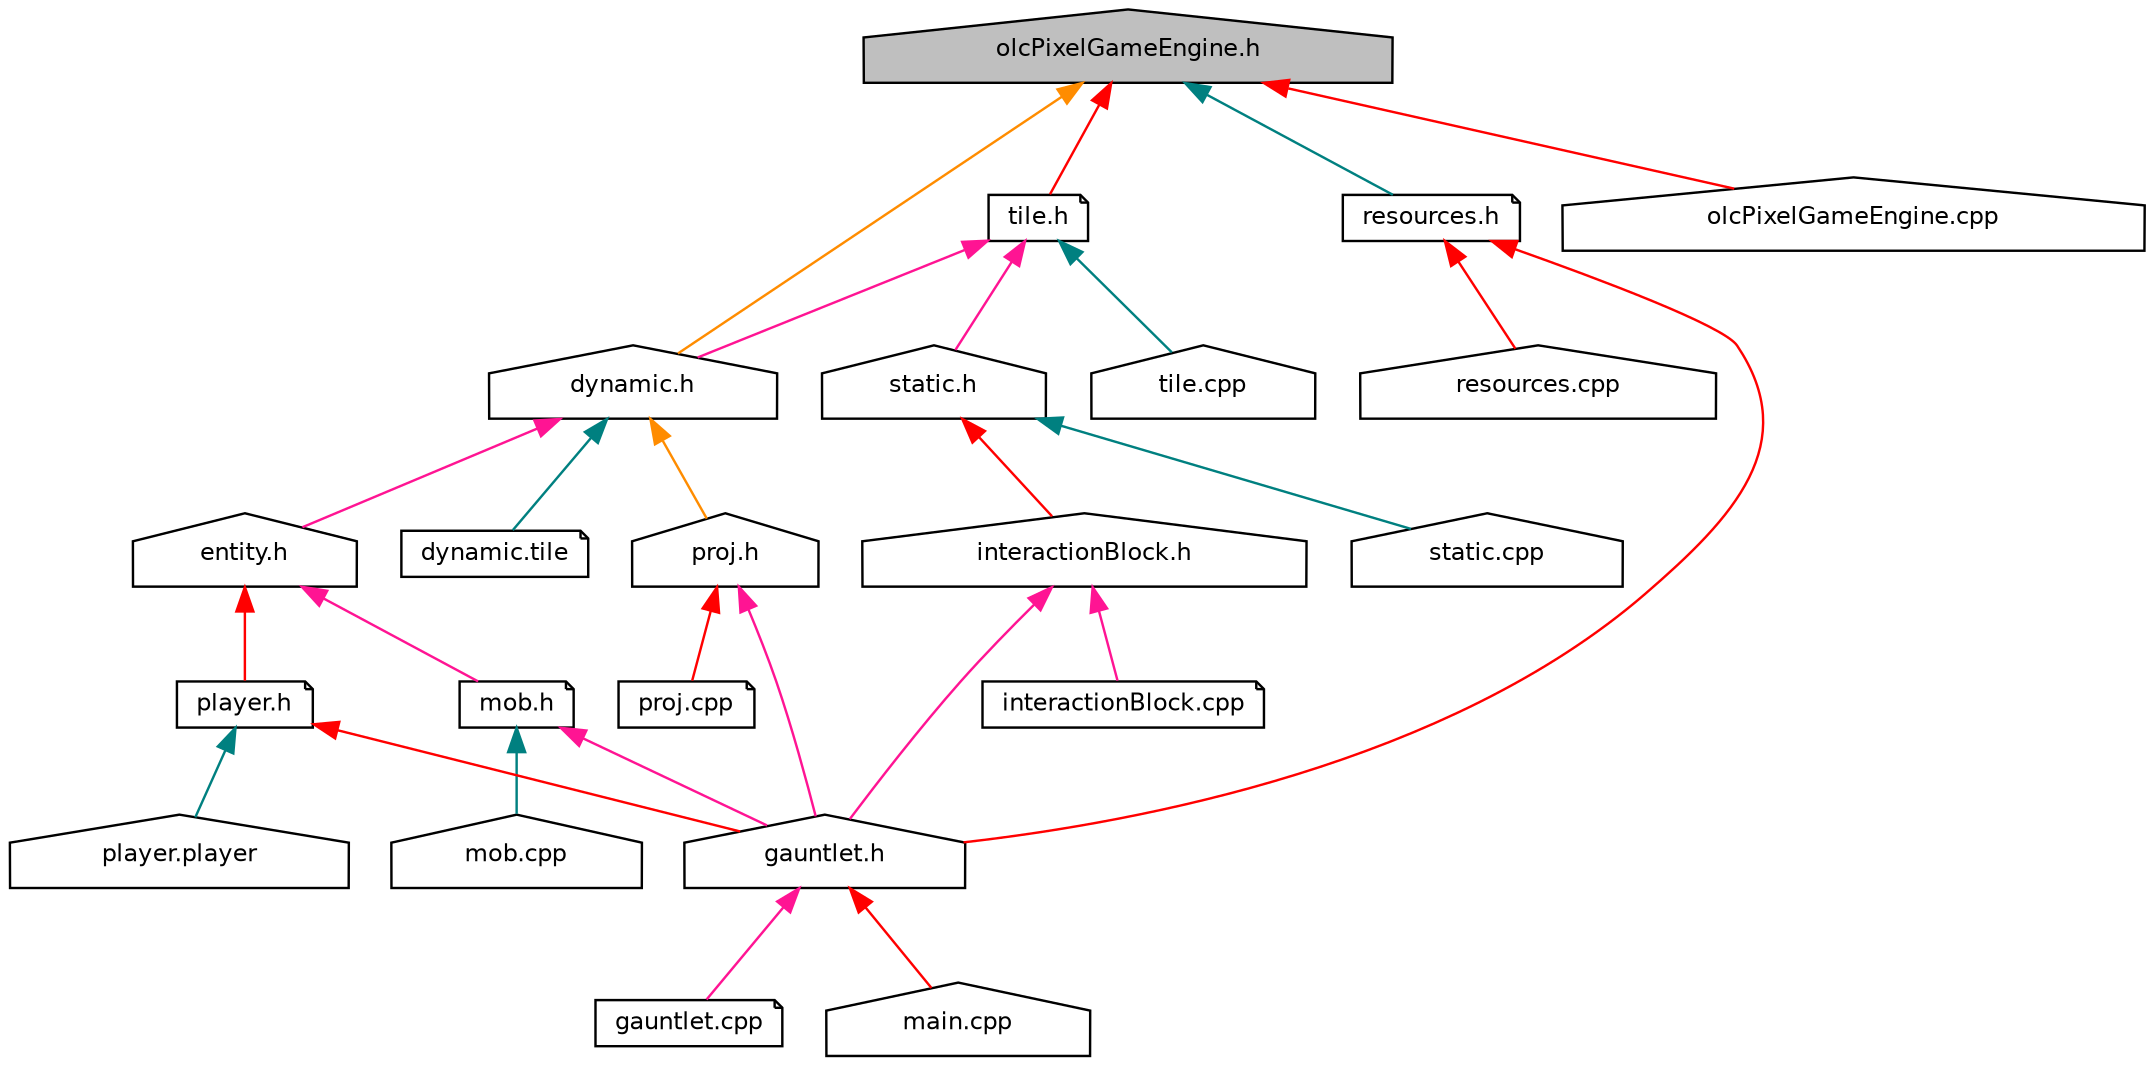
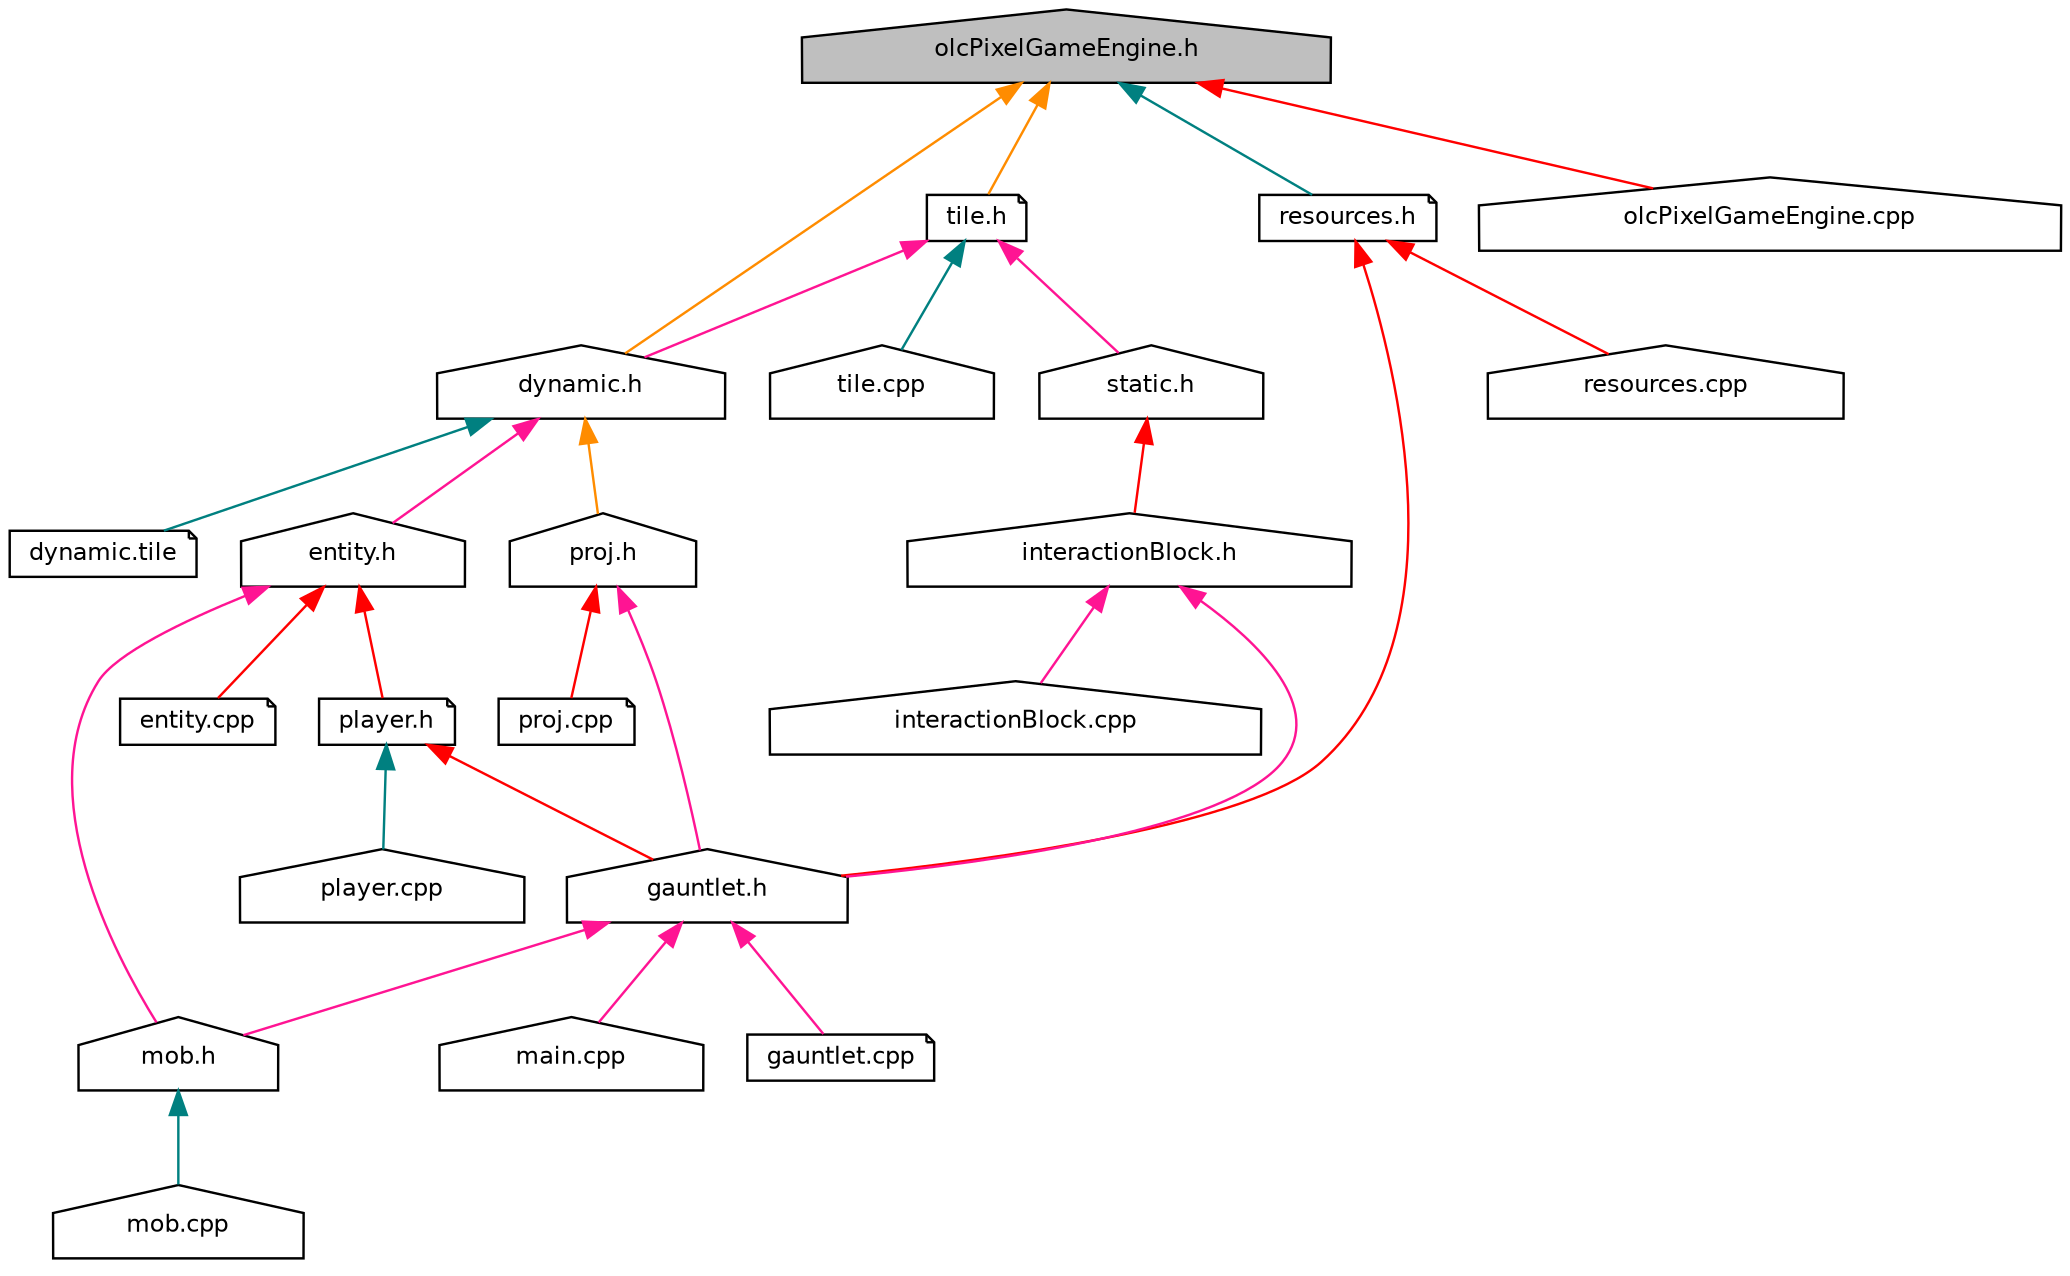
(1075, 150) -> (1013, 150)
(1487, 554) -> none
(517, 705) -> (178, 1058)
(1123, 705) -> (1015, 722)
none -> (198, 722)
(675, 782) -> (414, 982)
(179, 855) -> (382, 890)
(898, 948) -> (632, 982)
